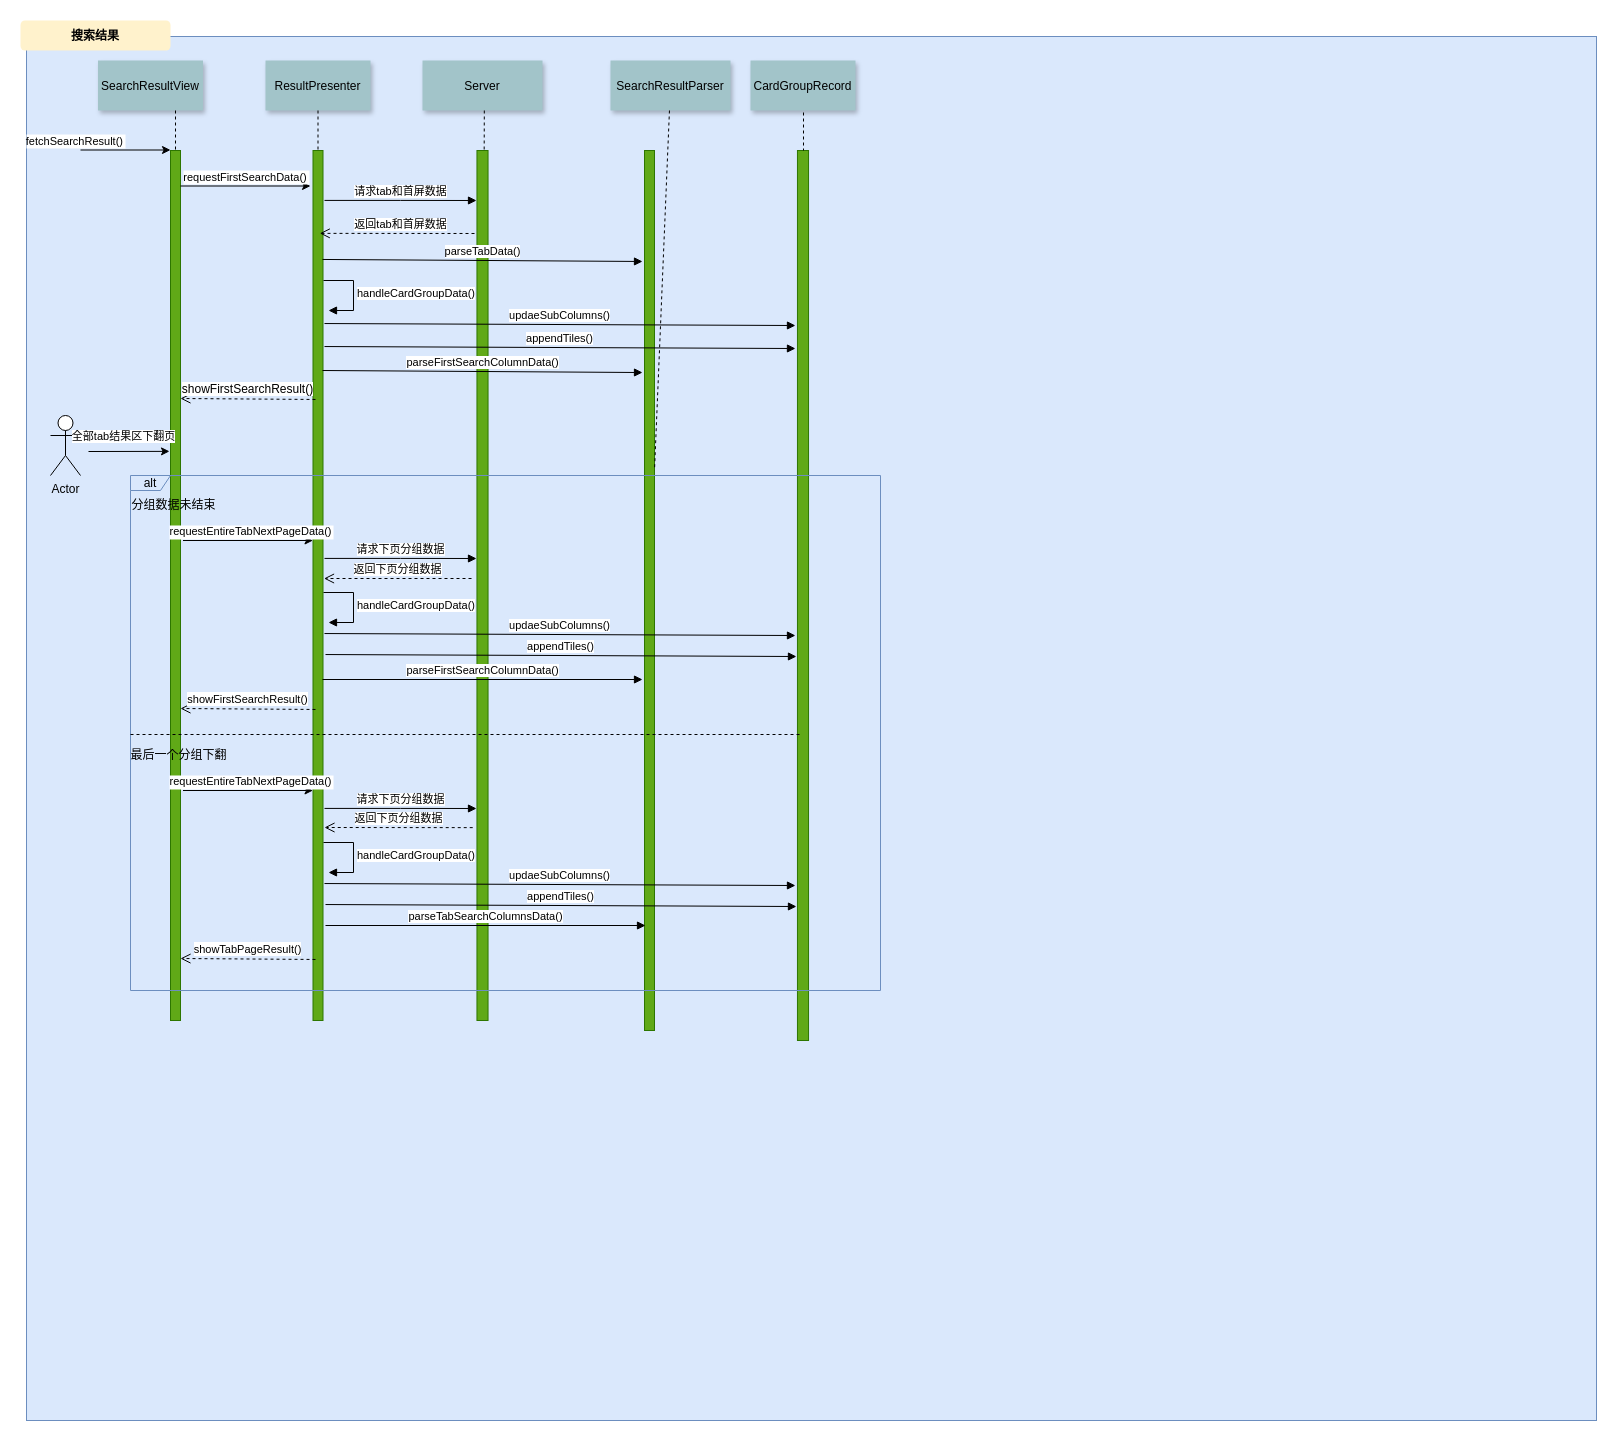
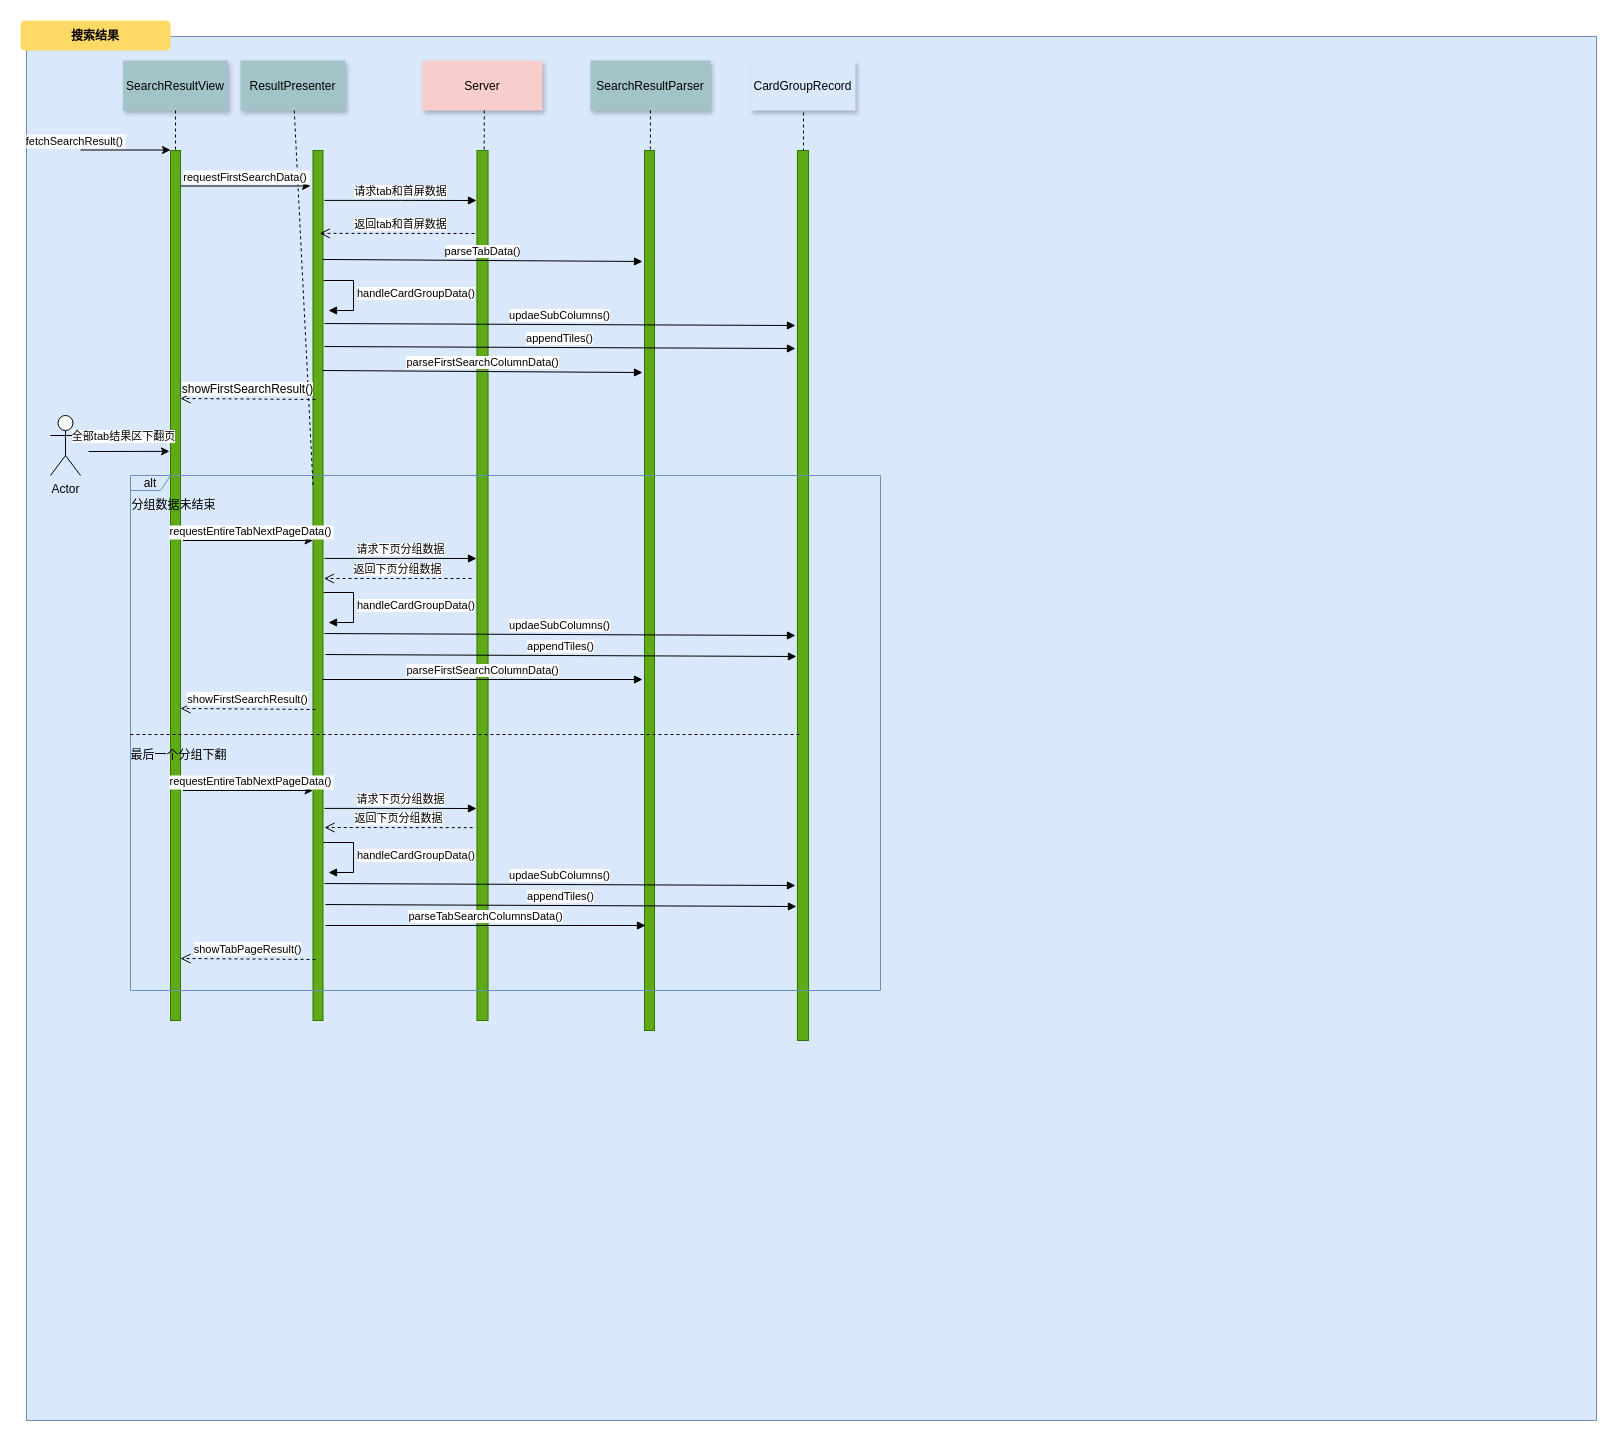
(96, 36) -> (96, 36)
(151, 86) -> (176, 86)
(318, 86) -> (293, 86)
(483, 86) -> (483, 86)
(671, 86) -> (651, 86)
(803, 86) -> (803, 86)
